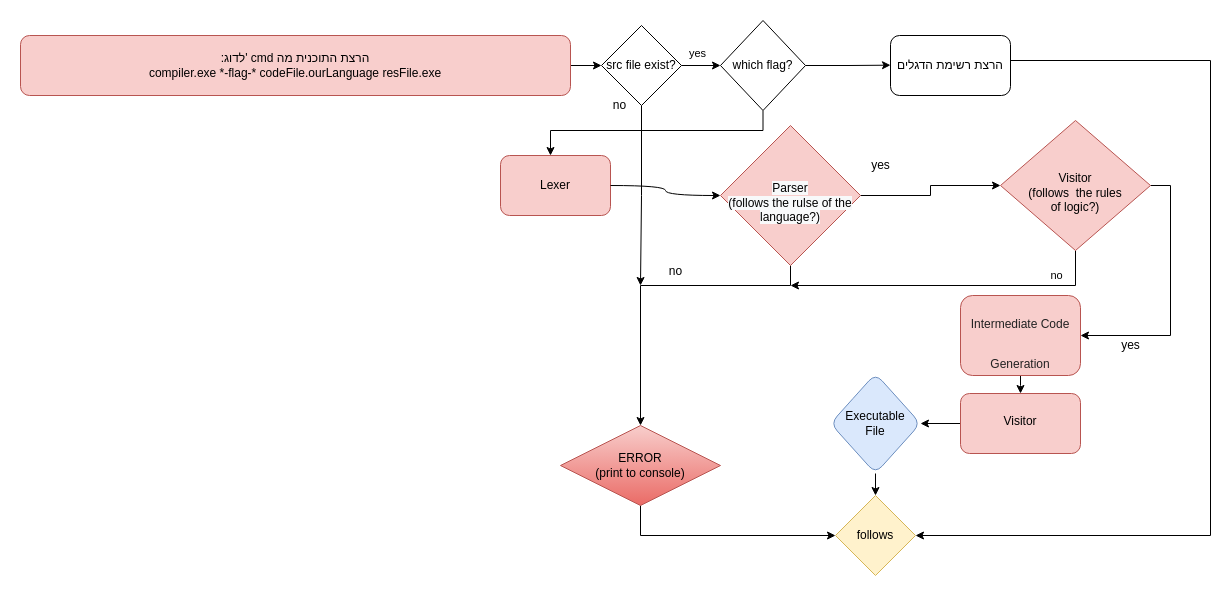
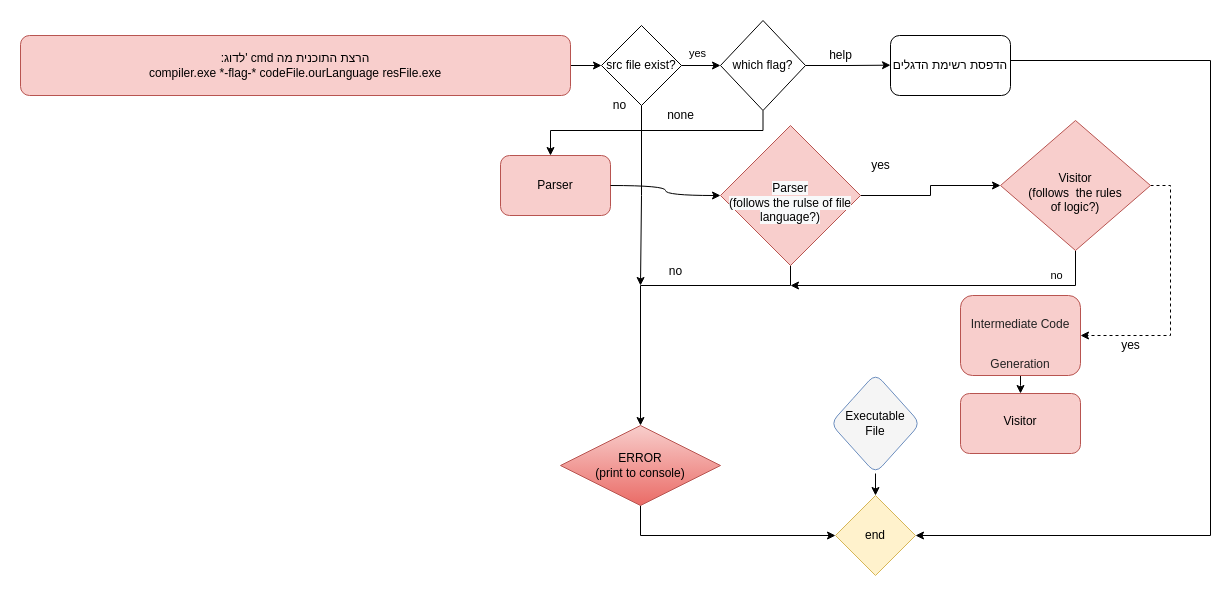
none -> (841, 56)
(951, 66) -> (951, 66)
none -> (681, 116)
(556, 186) -> (556, 186)
(791, 196) -> (791, 196)
(1171, 293) -> (1171, 293)
(876, 424) -> (876, 424)
(944, 424) -> none
(876, 536) -> (876, 536)
